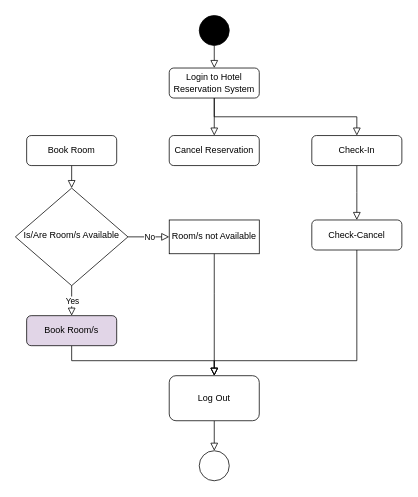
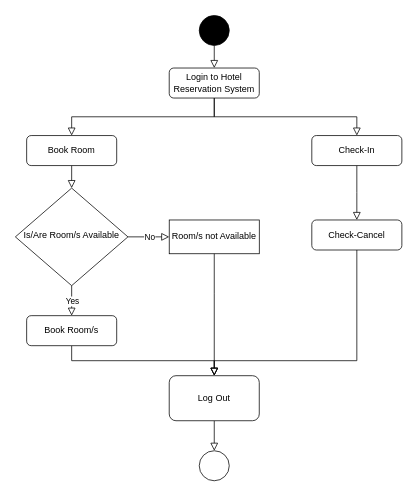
none -> (137, 117)
(214, 123) -> none
(214, 150) -> none
(72, 330) -> (72, 330)
